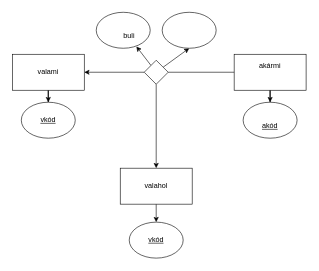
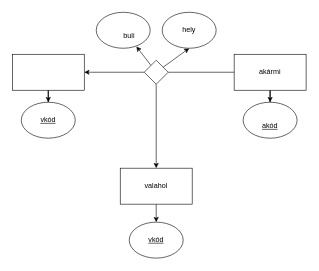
none -> (189, 30)
(270, 66) -> (270, 72)
(48, 72) -> none
